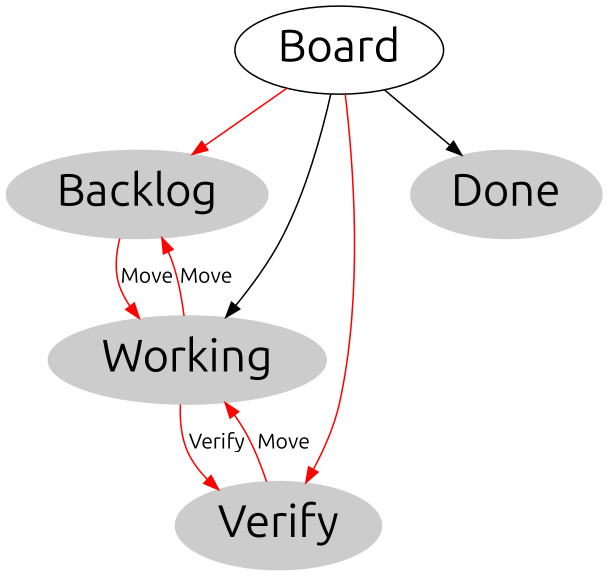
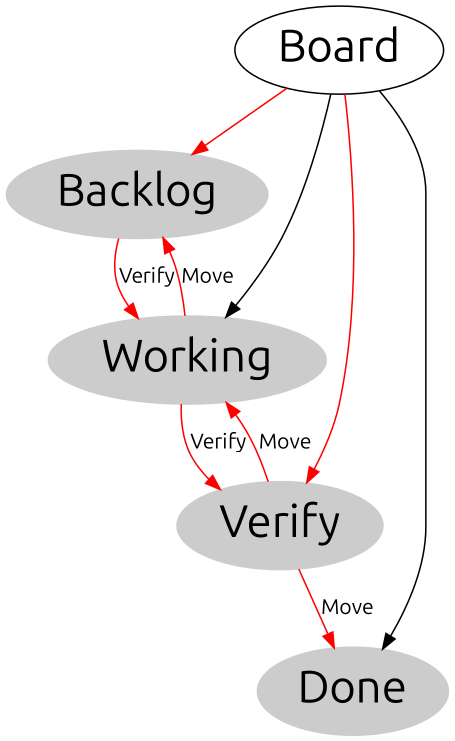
(147, 277) -> (147, 277)
none -> (313, 601)
